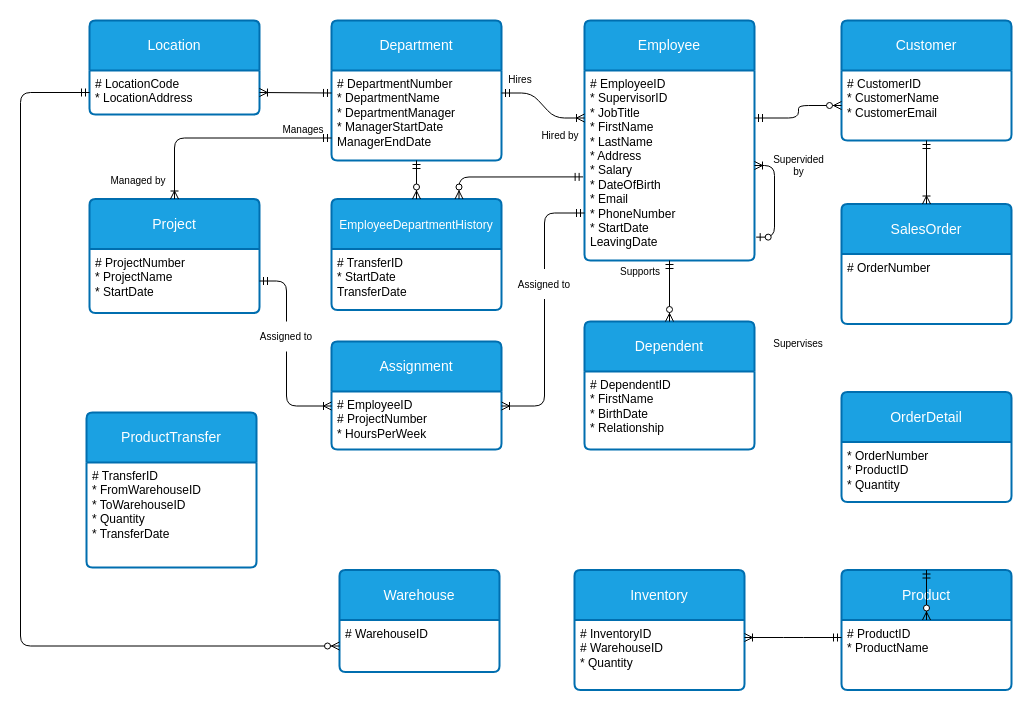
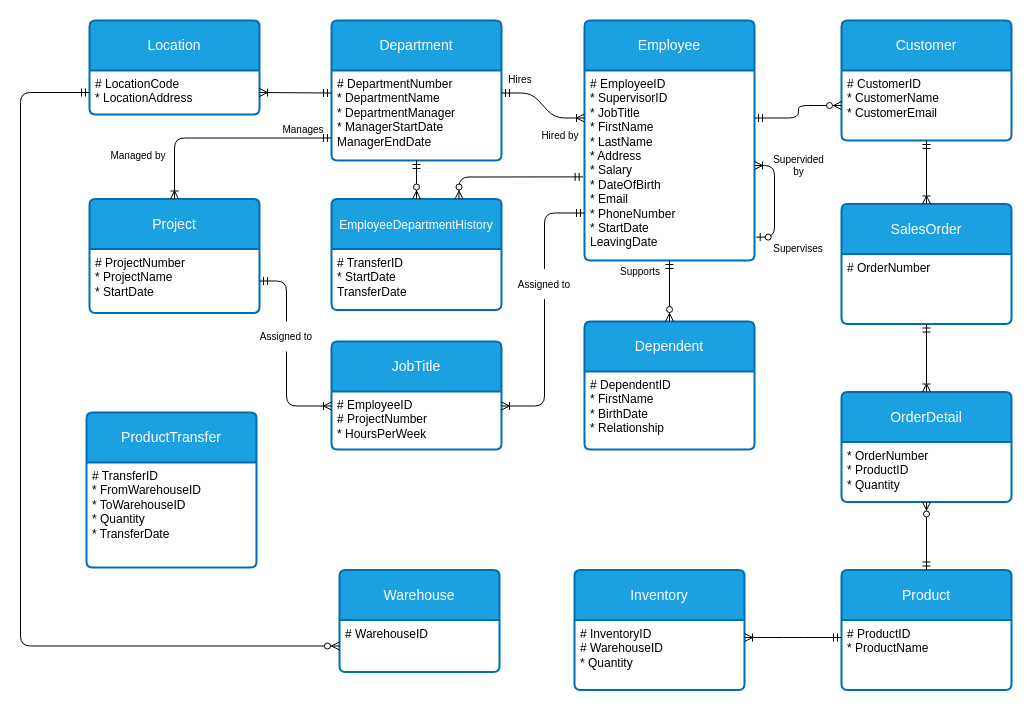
(139, 181) -> (139, 156)
(799, 343) -> (799, 248)
none -> (927, 359)
(417, 367) -> (417, 367)
(927, 595) -> (927, 537)
